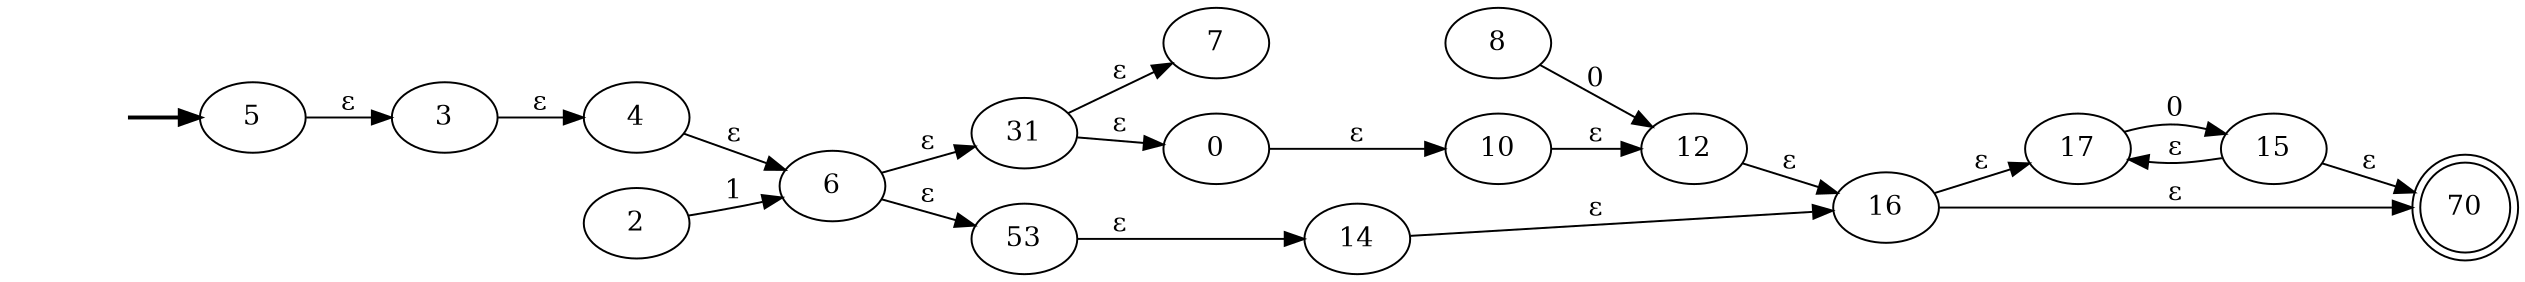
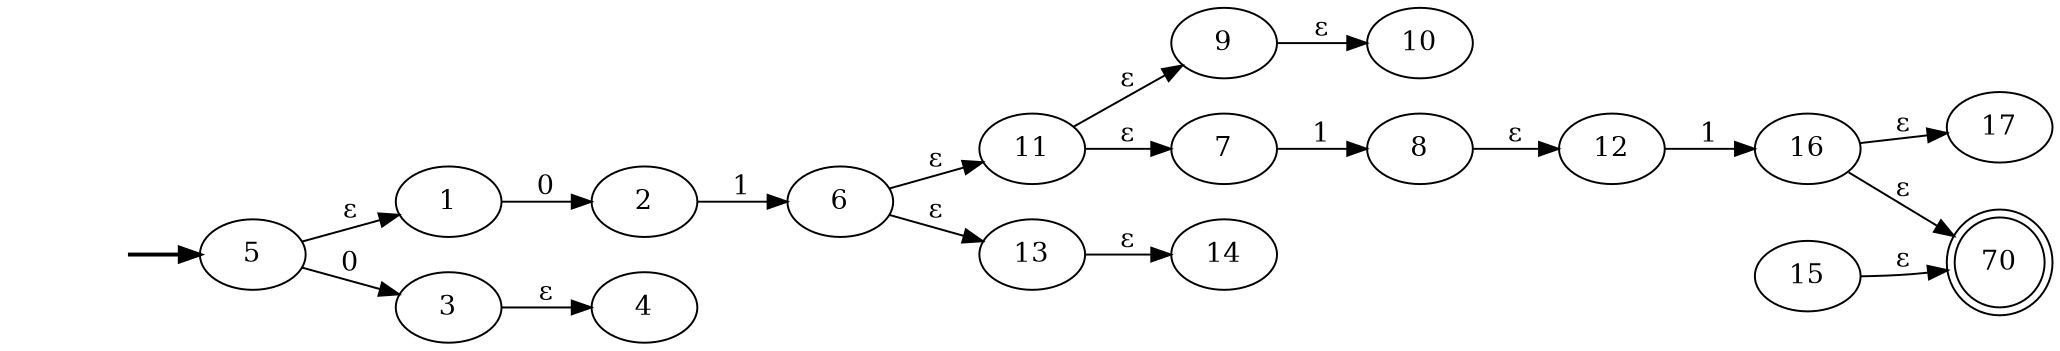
(1596, 79) -> (1516, 134)
(349, 103) -> (351, 263)
(2165, 125) -> none
(1024, 133) -> (1032, 149)
(725, 148) -> none
(1216, 149) -> (1224, 43)
none -> (1312, 149)
(1586, 149) -> none
(1790, 162) -> (1710, 134)
(2186, 163) -> none
none -> (449, 202)
(1611, 224) -> none
(1024, 239) -> (1032, 255)
